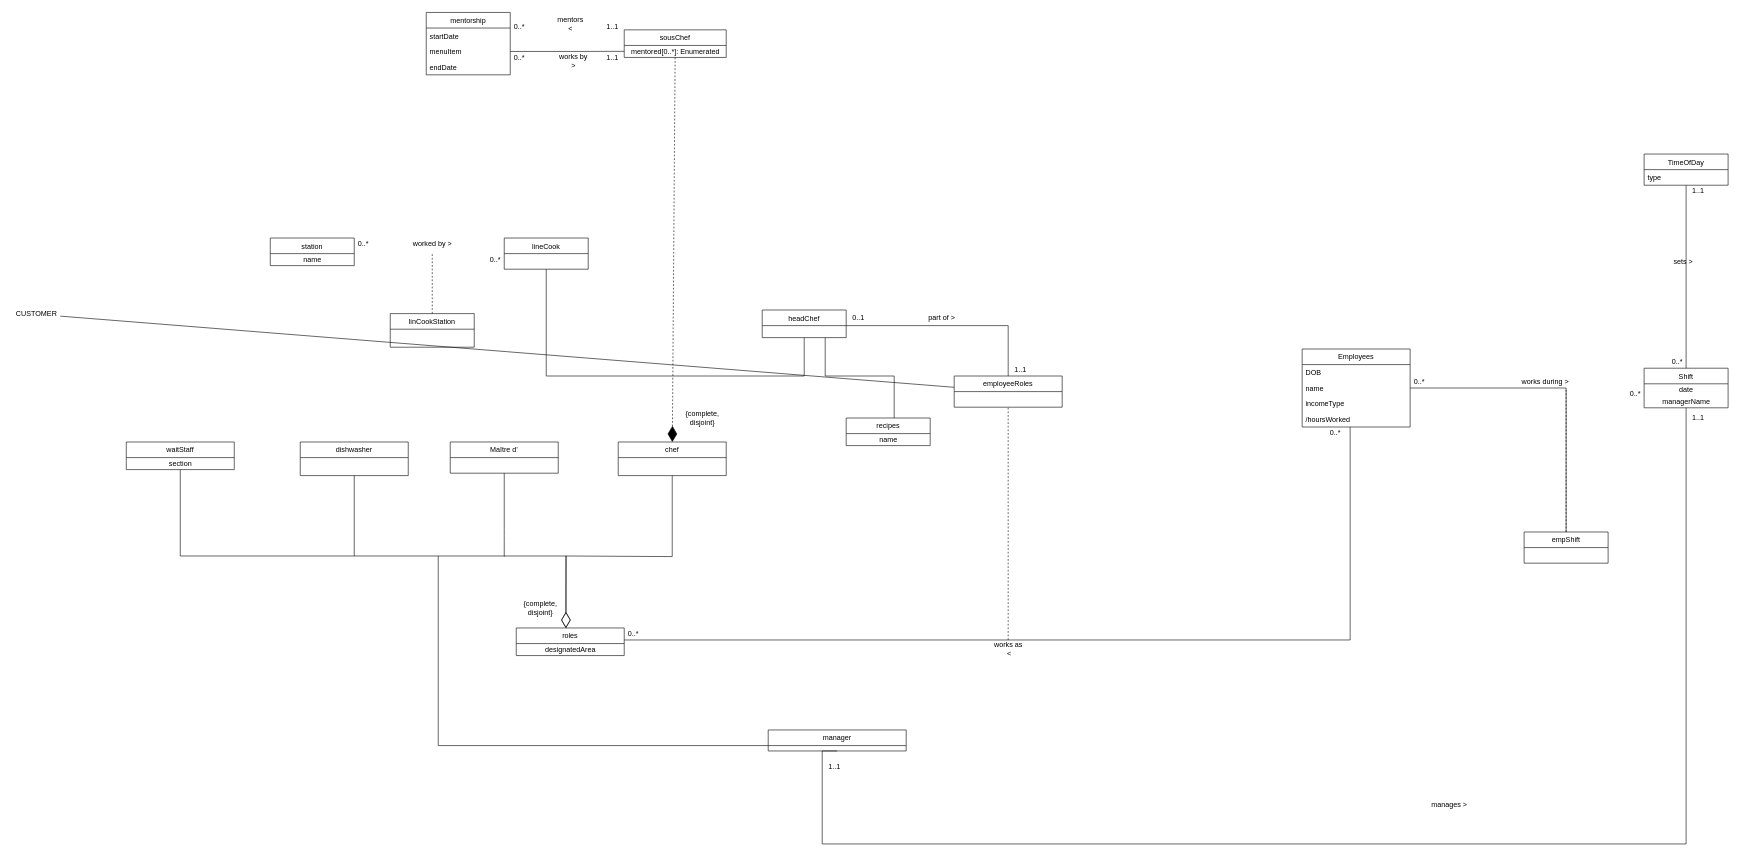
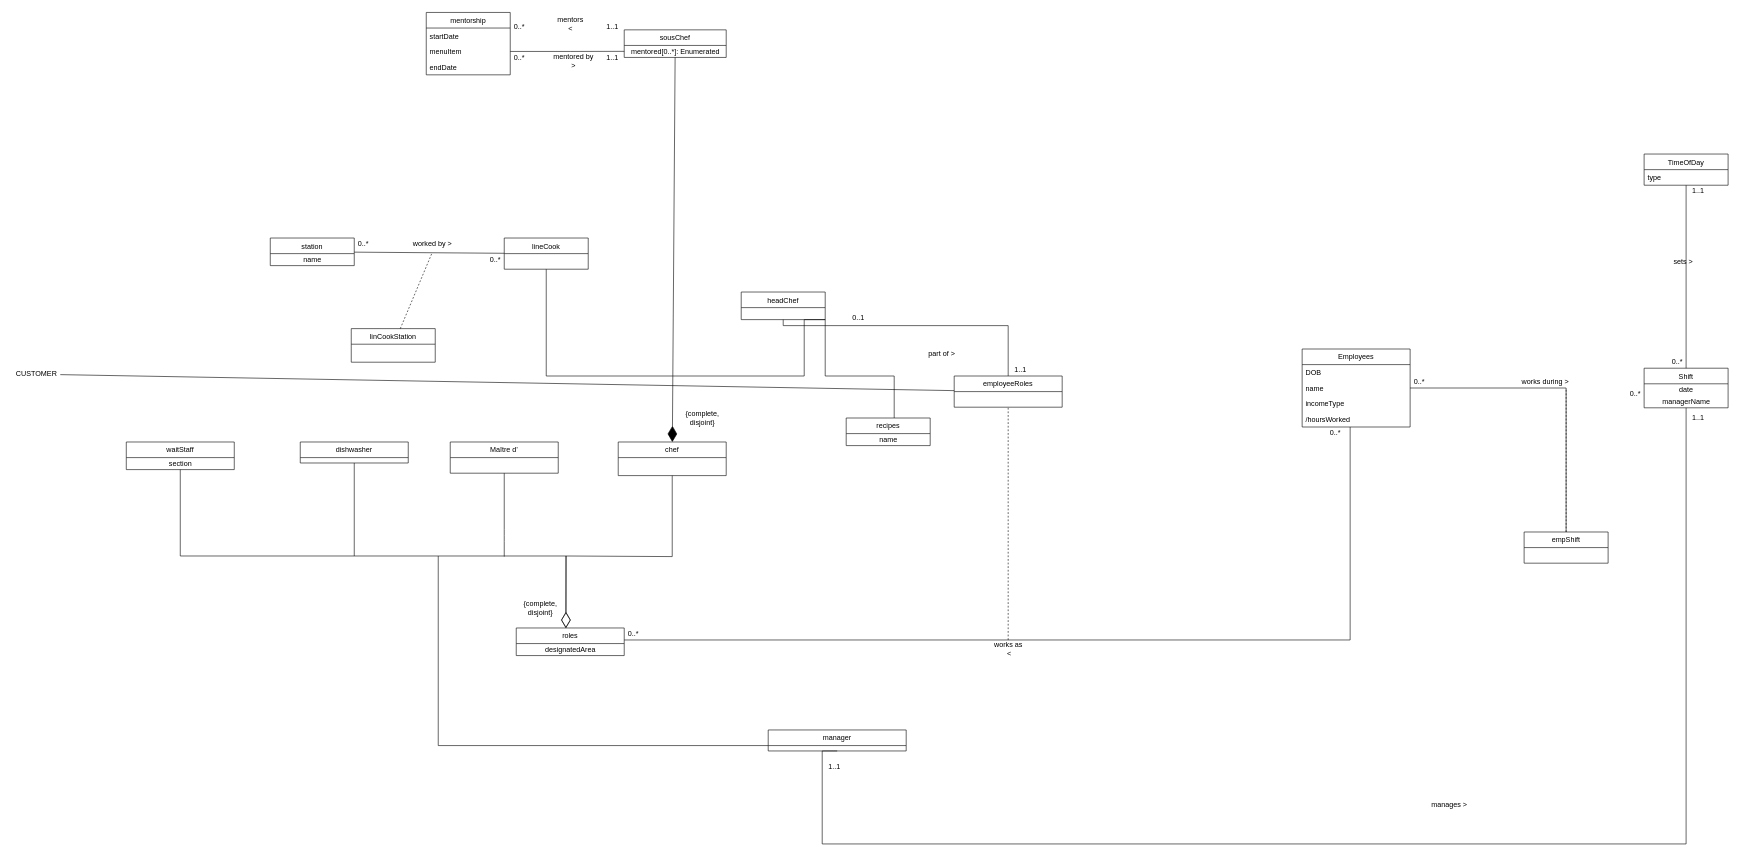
(574, 61) -> (574, 61)
(674, 242) -> (674, 242)
none -> (429, 253)
(36, 314) -> (36, 374)
(942, 318) -> (942, 354)
(804, 324) -> (783, 306)
(432, 330) -> (393, 345)
(354, 459) -> (354, 452)
